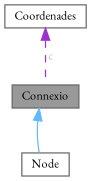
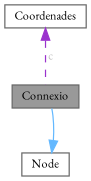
(37, 137) -> (54, 125)
